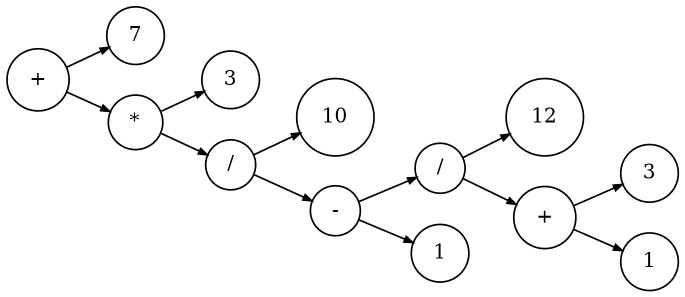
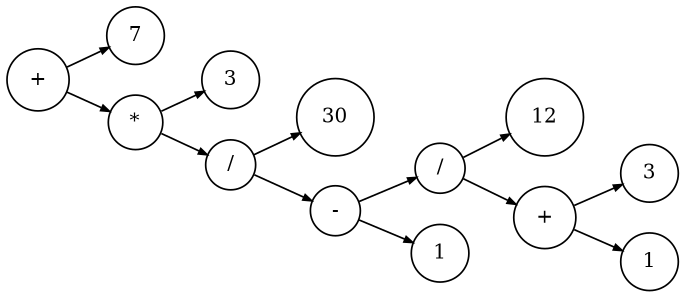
(335, 117) -> (335, 117)
